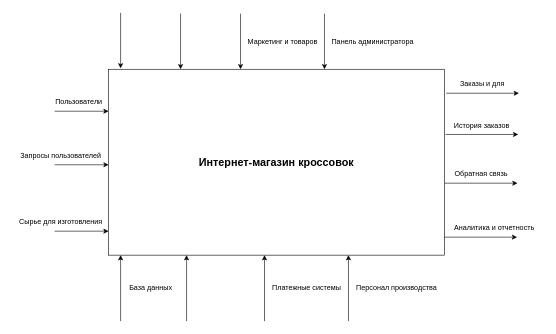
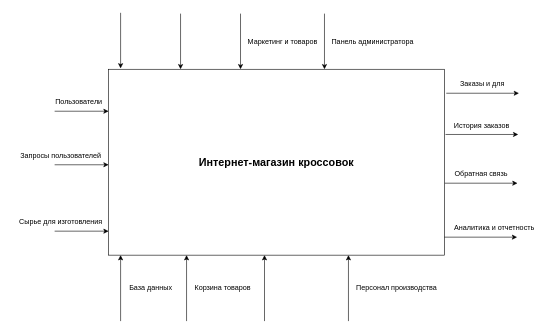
none -> (222, 288)
(306, 288) -> none
